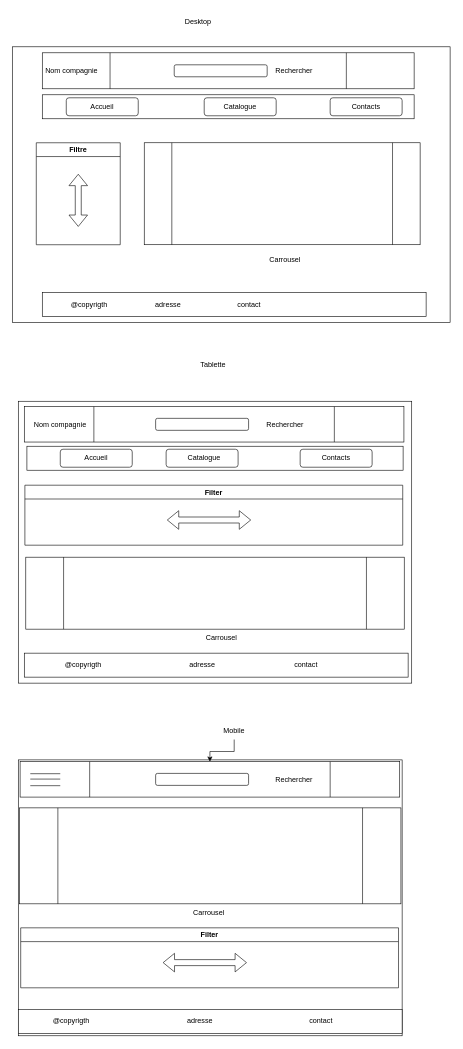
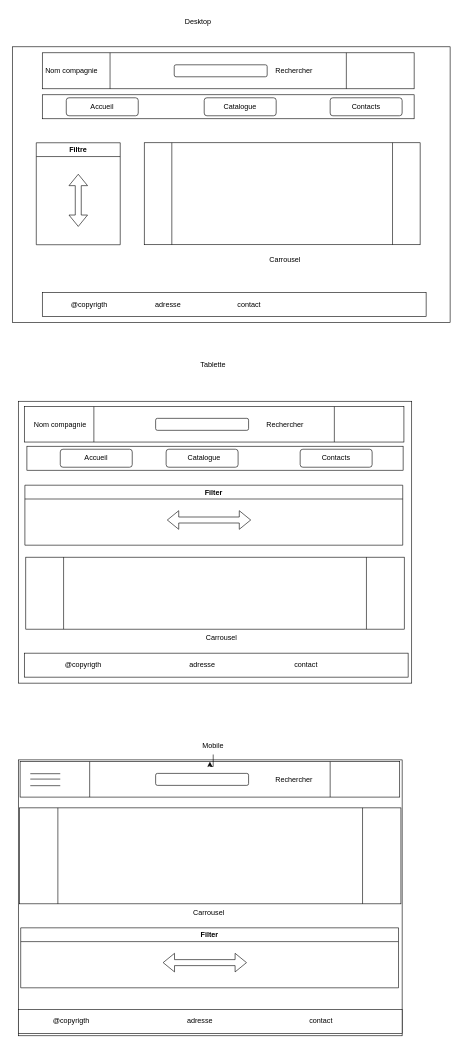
(234, 731) -> (213, 746)
